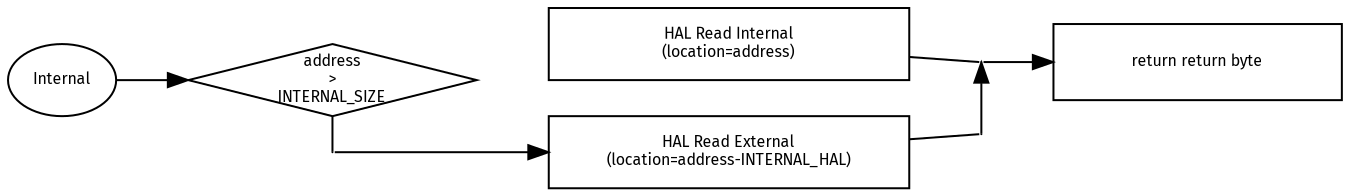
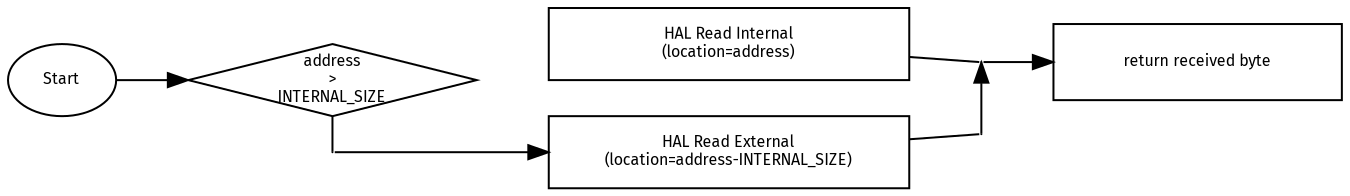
(1198, 62) -> (1198, 62)
(62, 80) -> (62, 80)
(729, 152) -> (729, 152)
